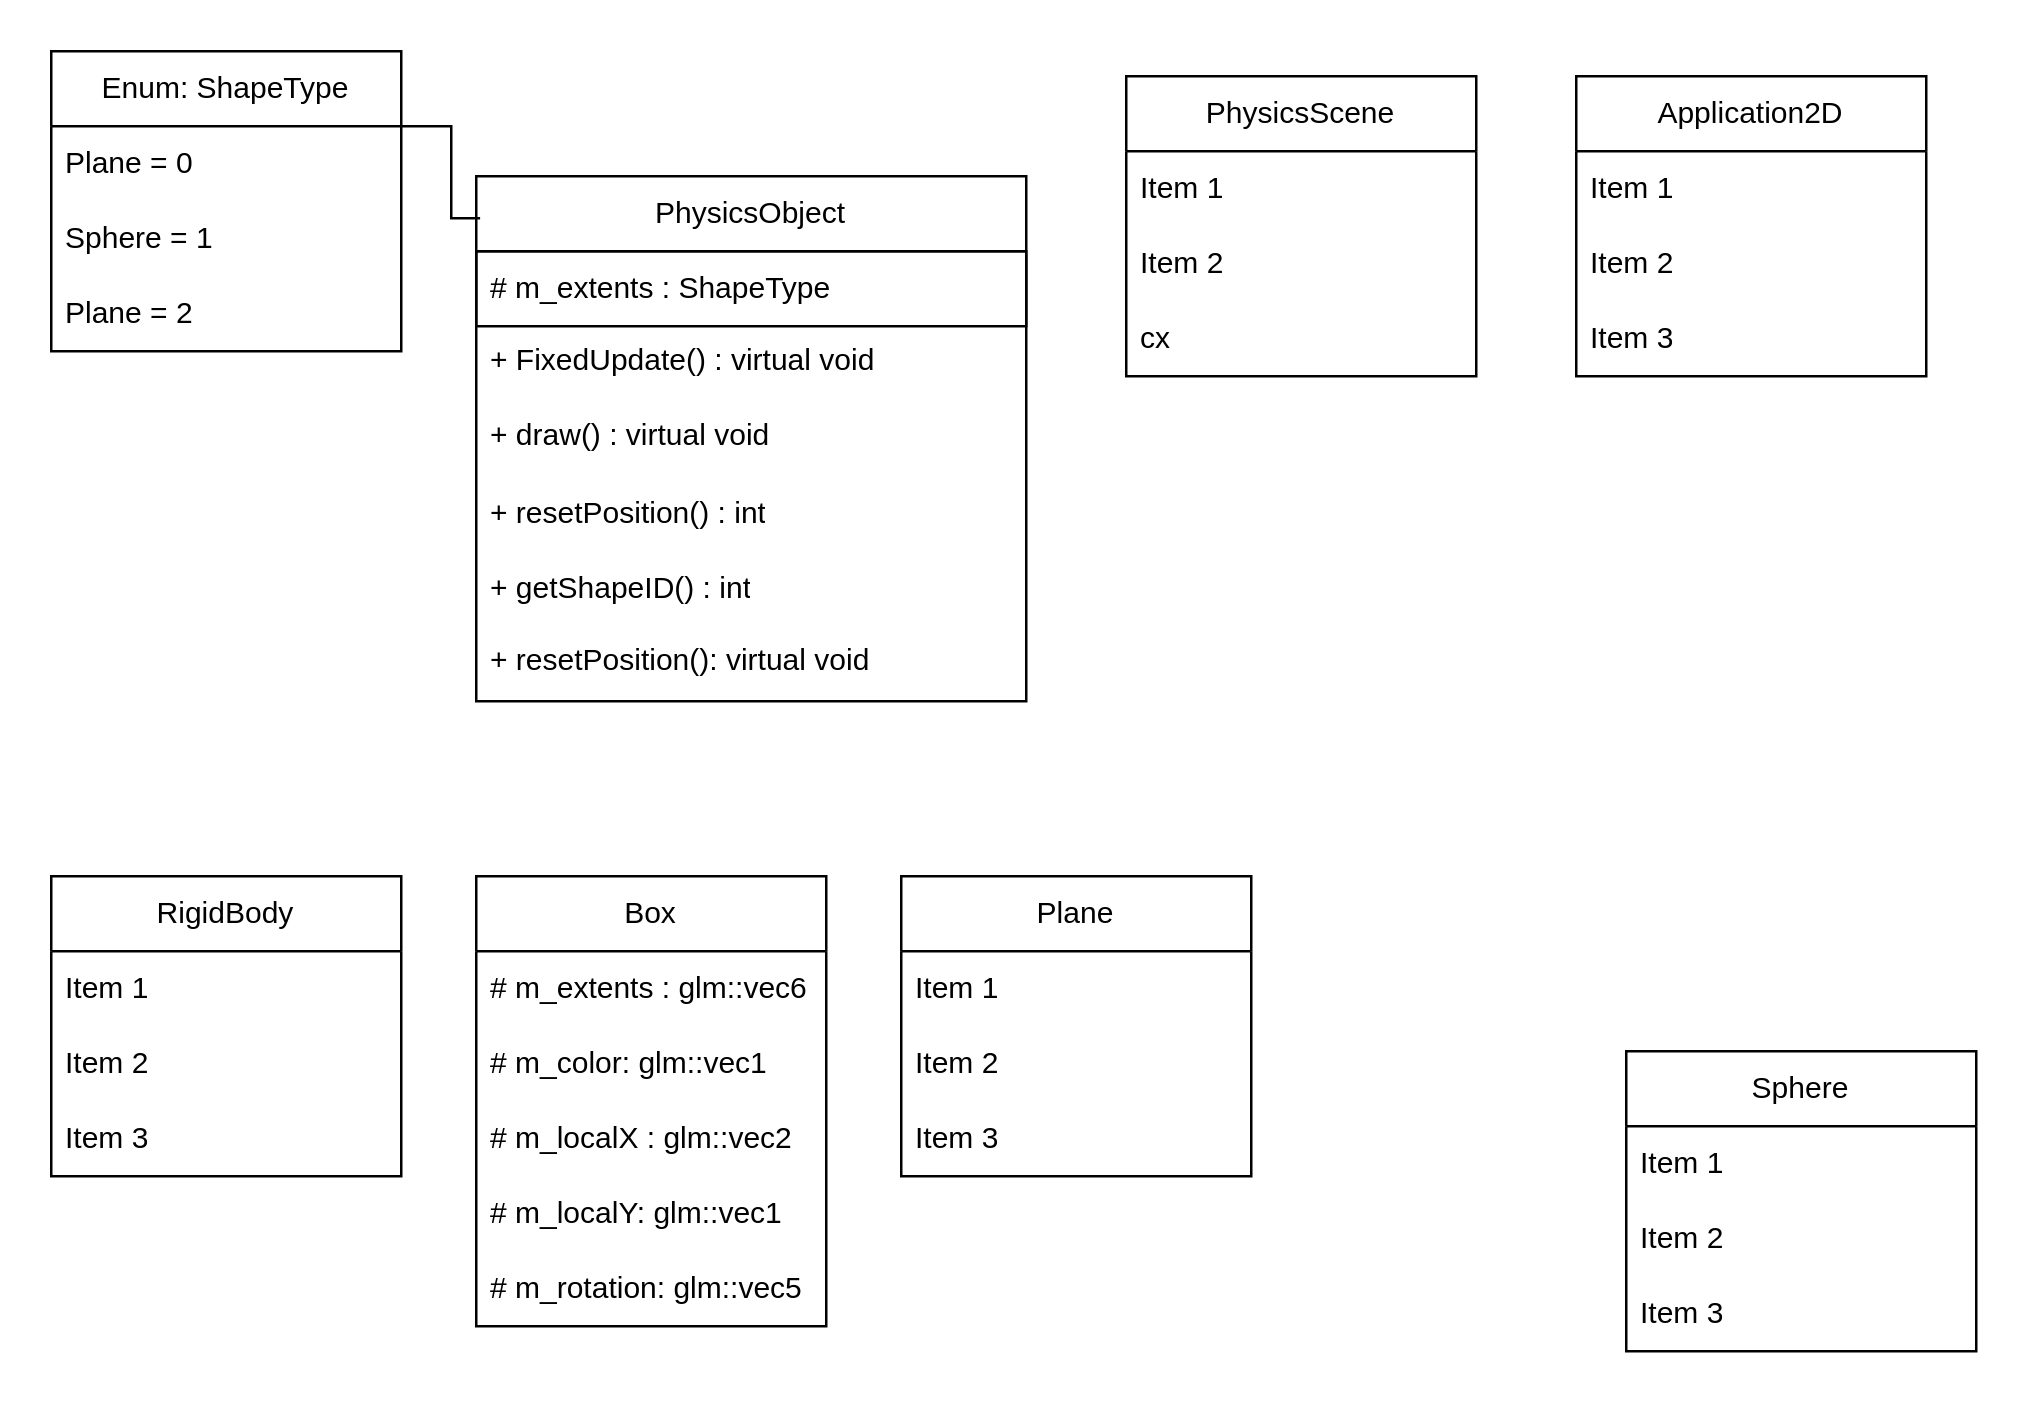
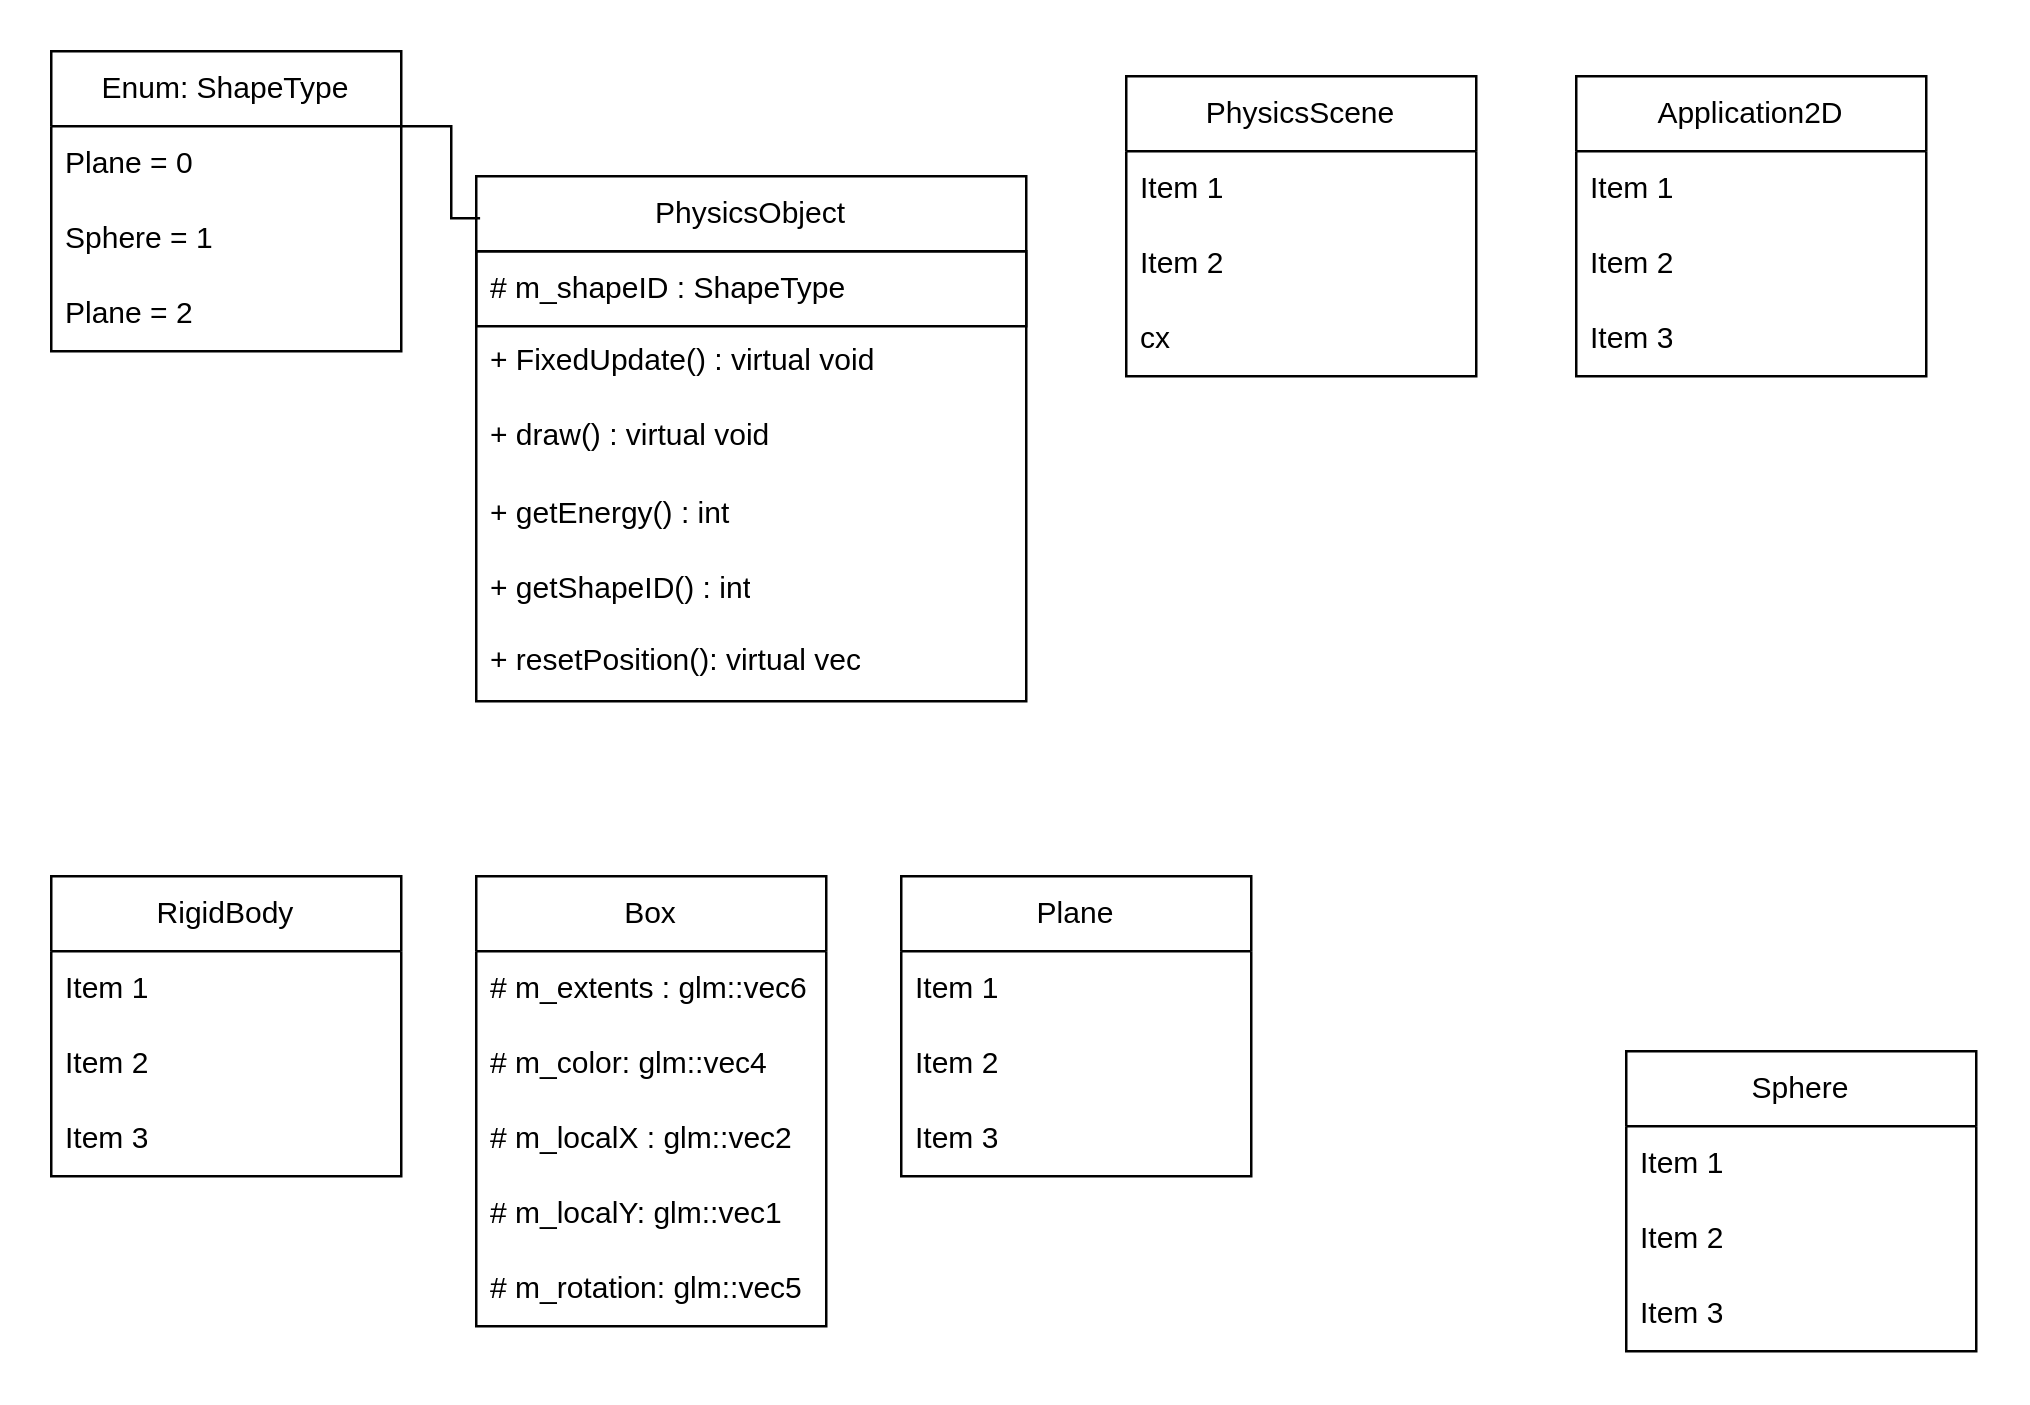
(669, 289) -> (669, 289)
(657, 514) -> (631, 514)
(717, 662) -> (712, 662)
(632, 1064) -> (632, 1064)
